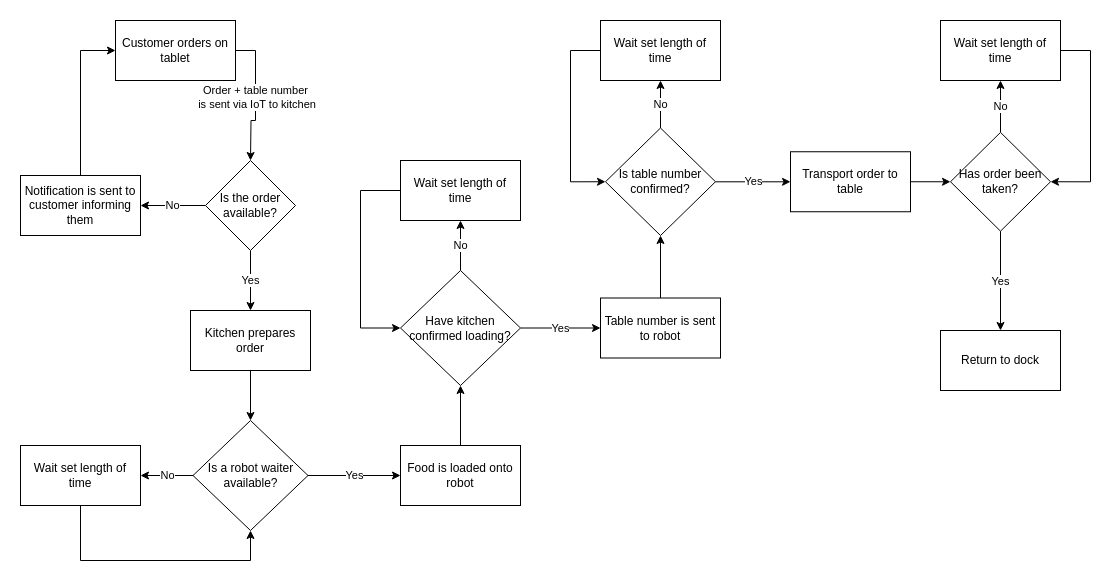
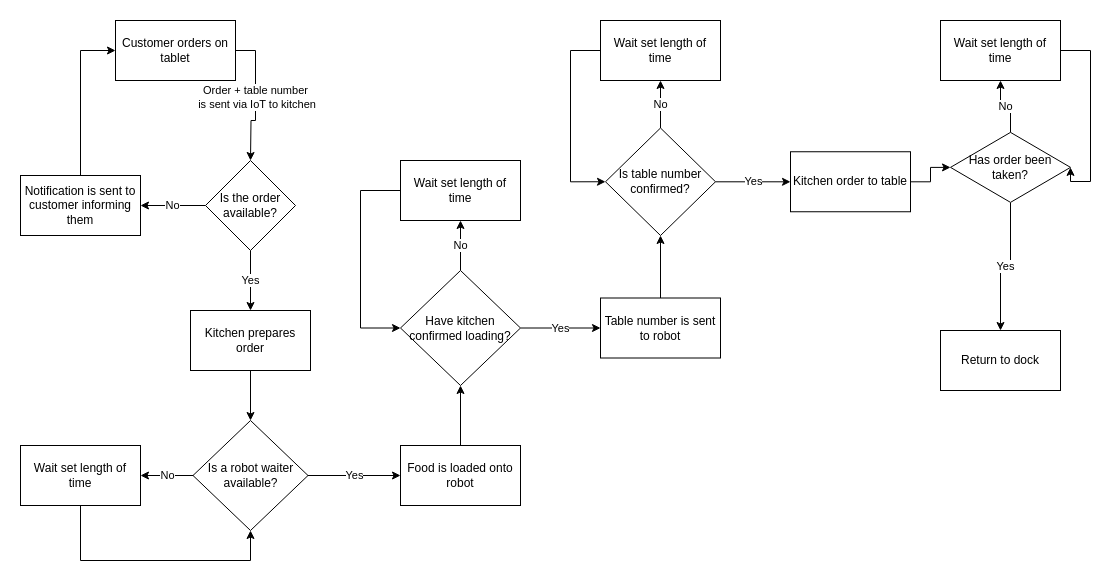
(851, 182) -> (851, 182)
(1001, 182) -> (1011, 167)
